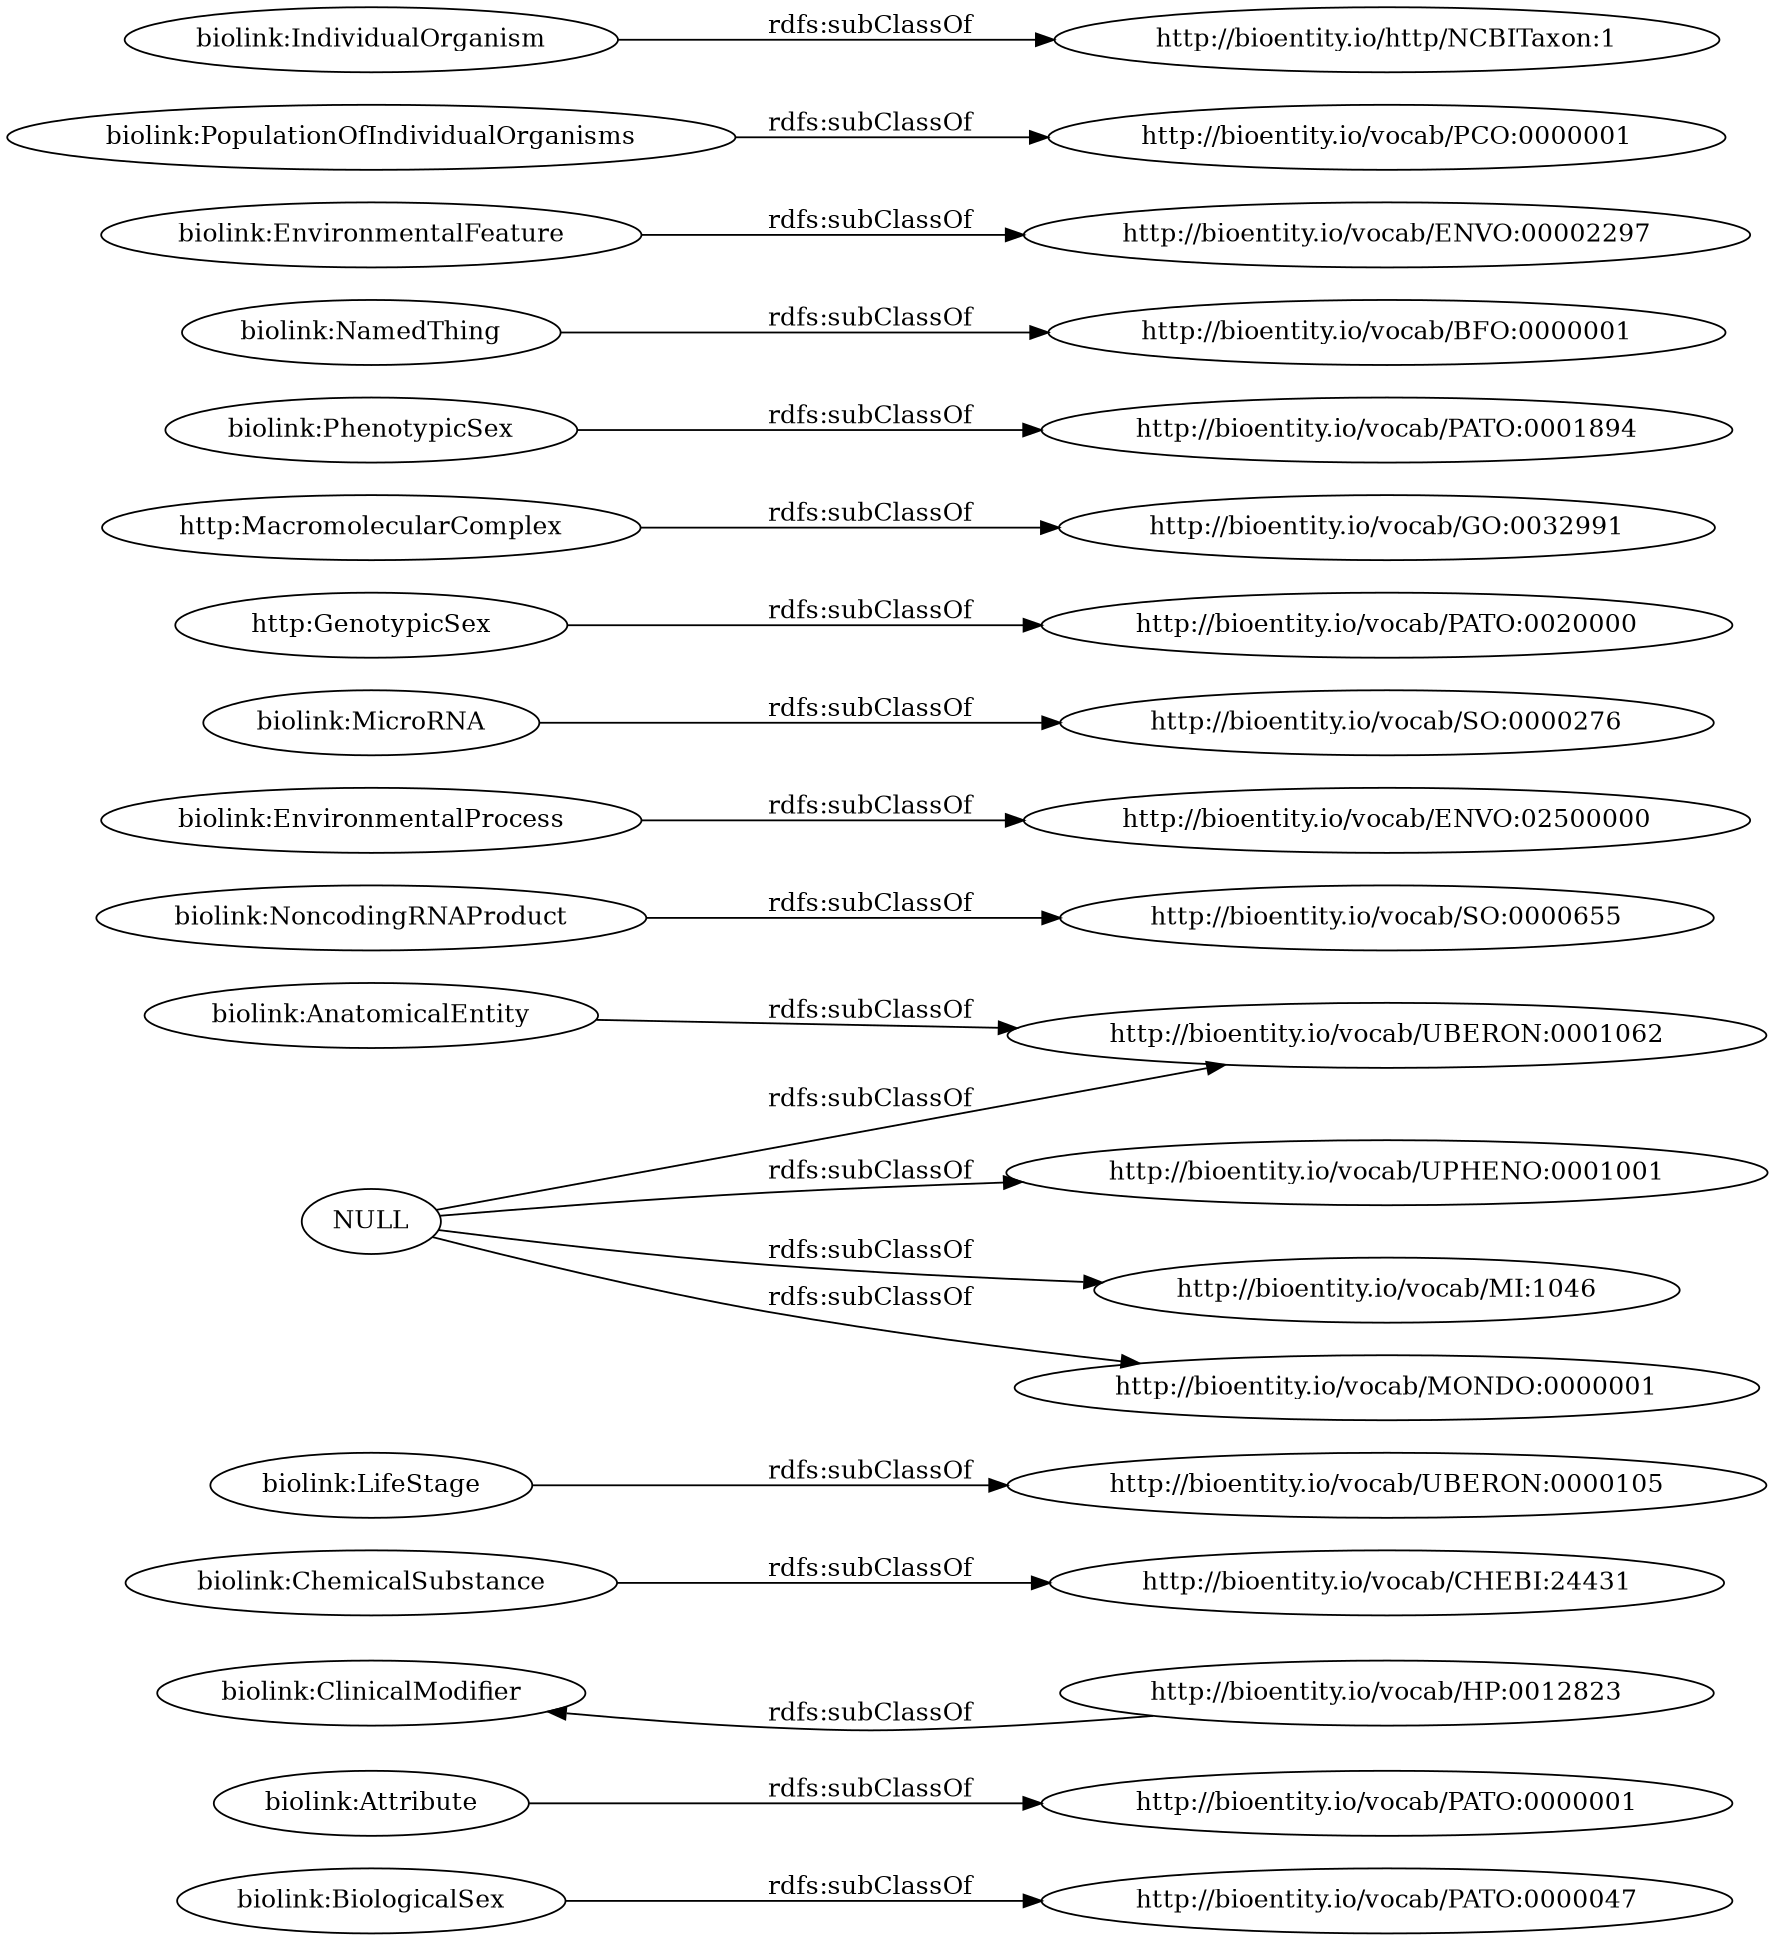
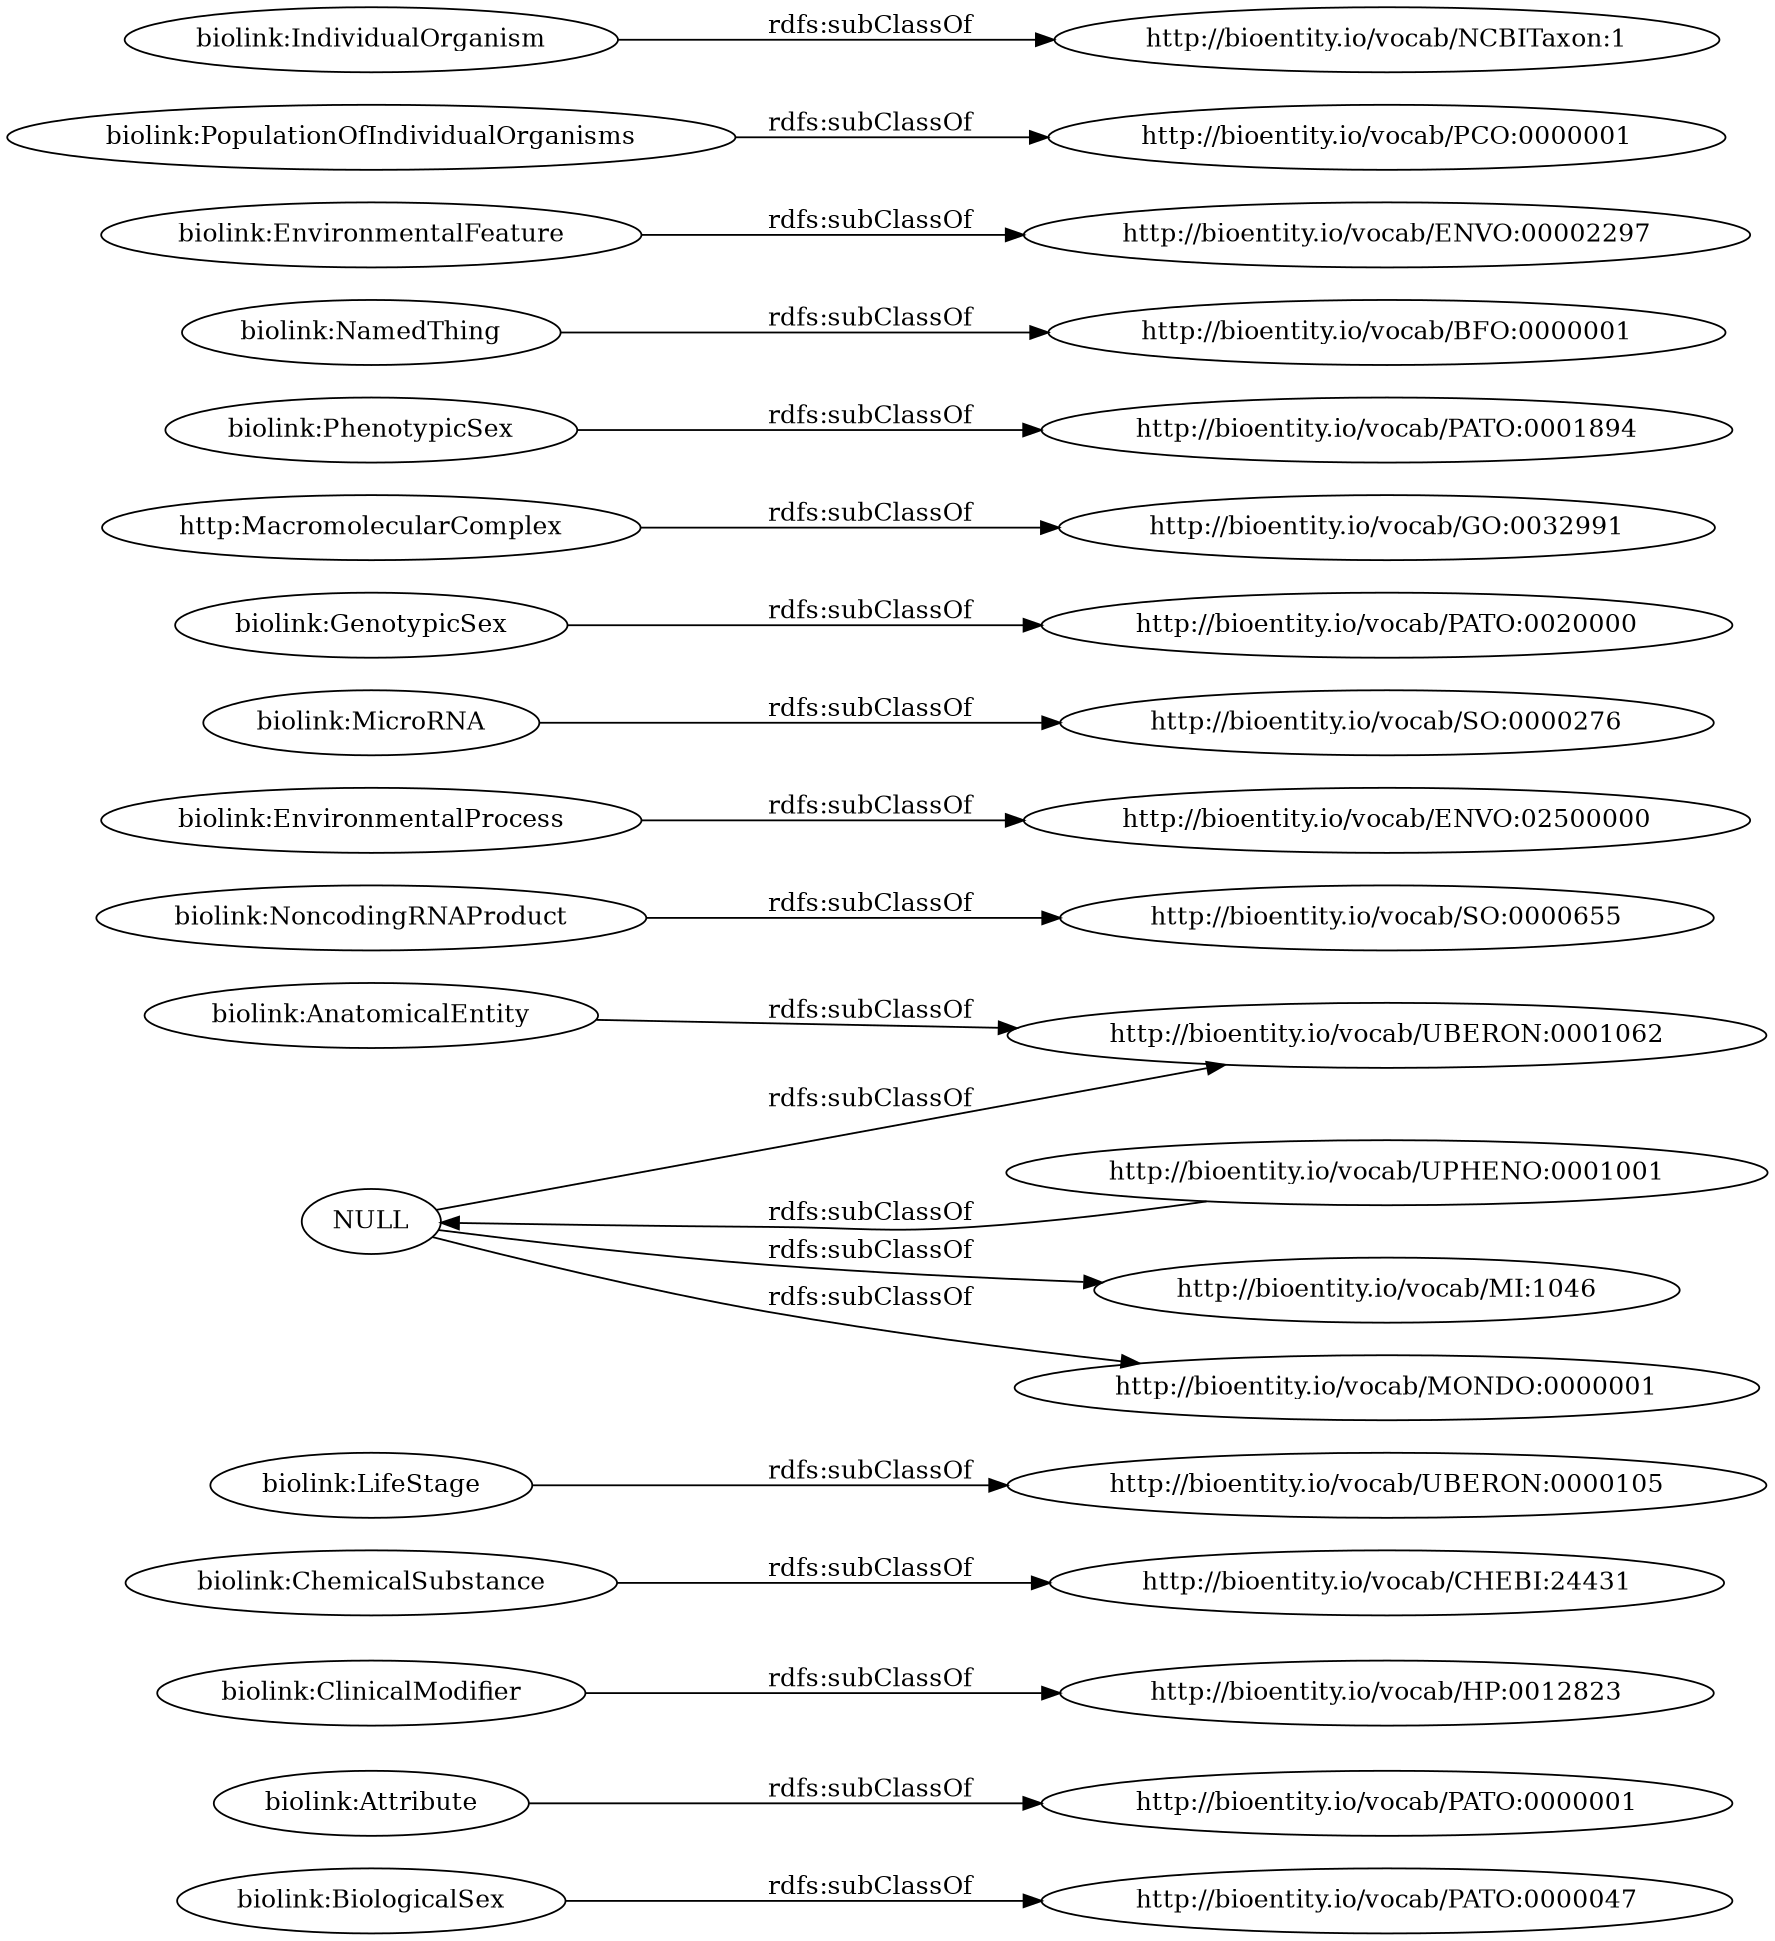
(1387, 40) -> (1387, 40)
(371, 625) -> (371, 625)
(722, 1195) -> (834, 1228)
(860, 1730) -> (814, 1693)
